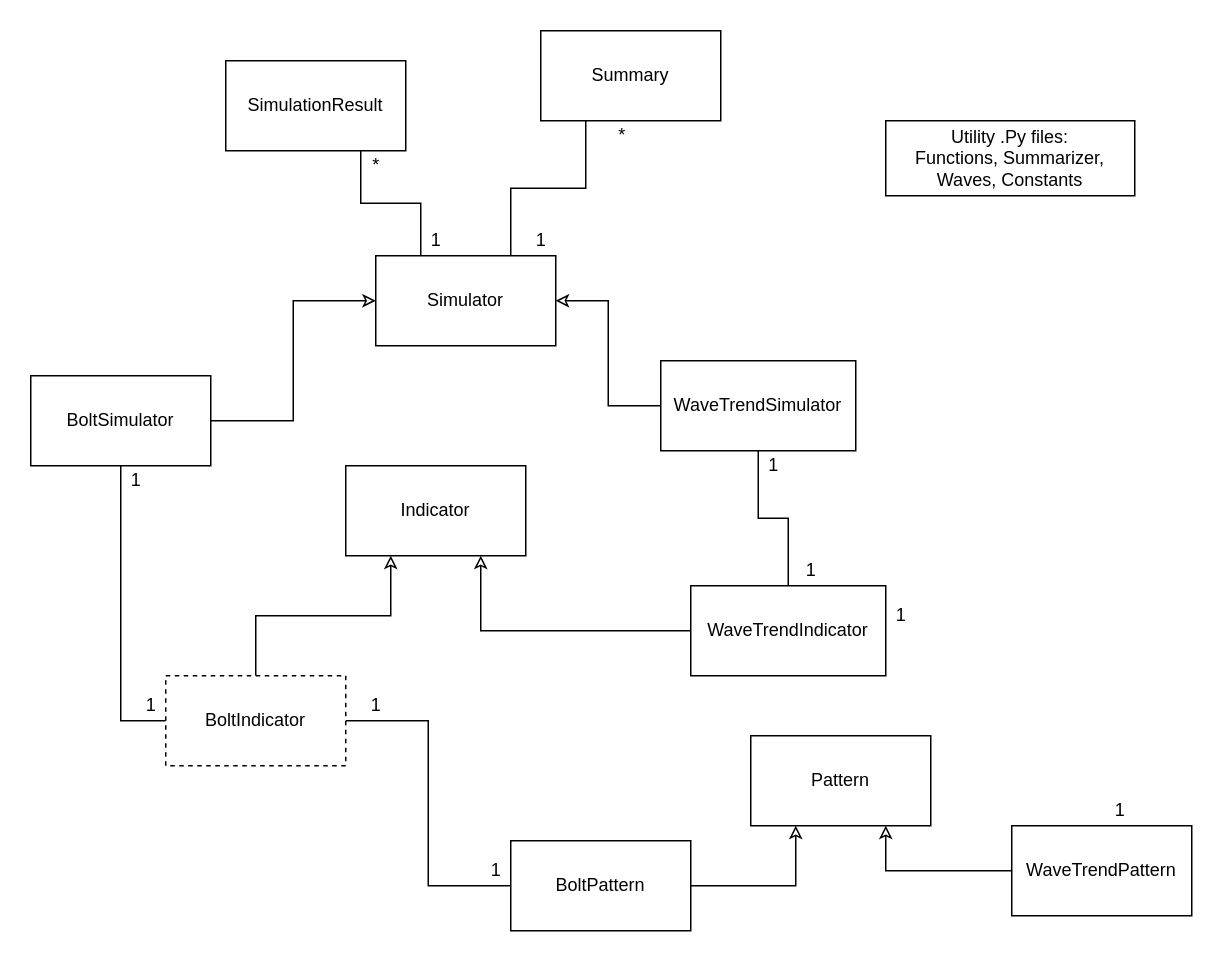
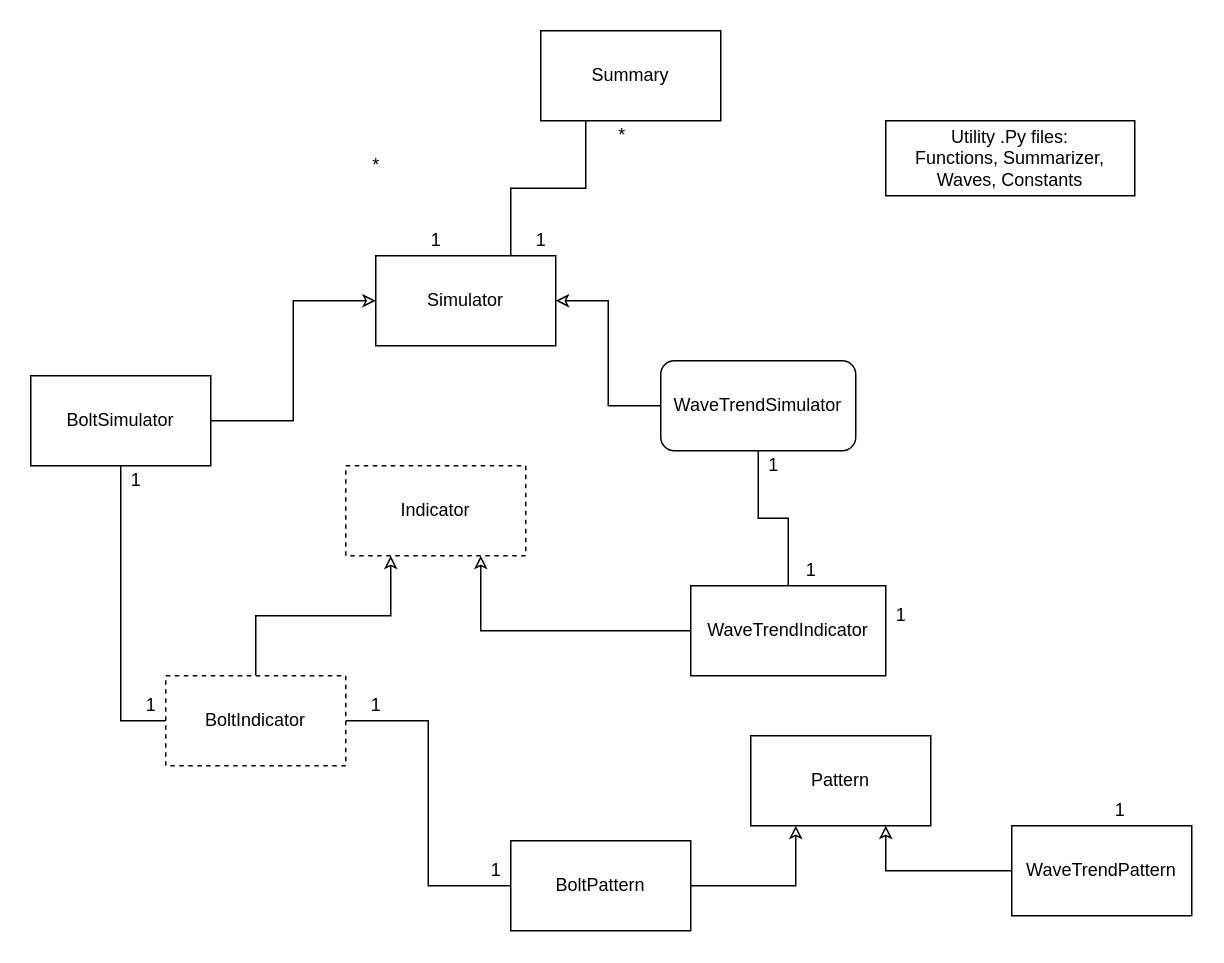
(316, 106) -> none
(391, 203) -> none
(758, 406) -> (758, 406)
(436, 511) -> (436, 511)
